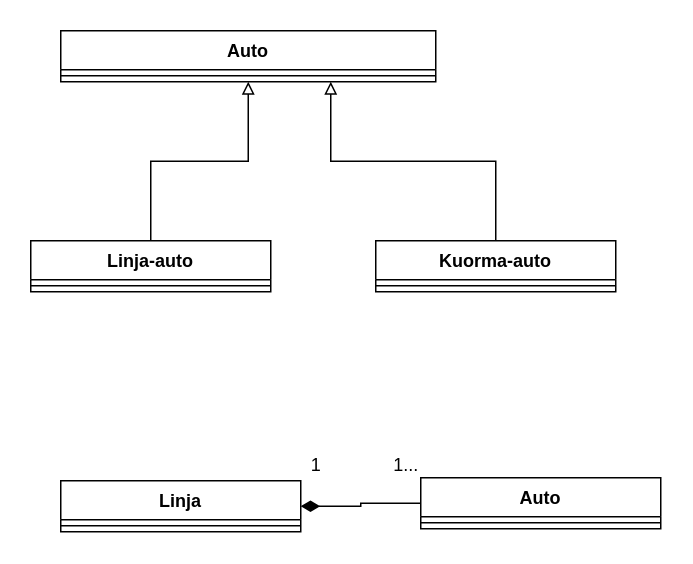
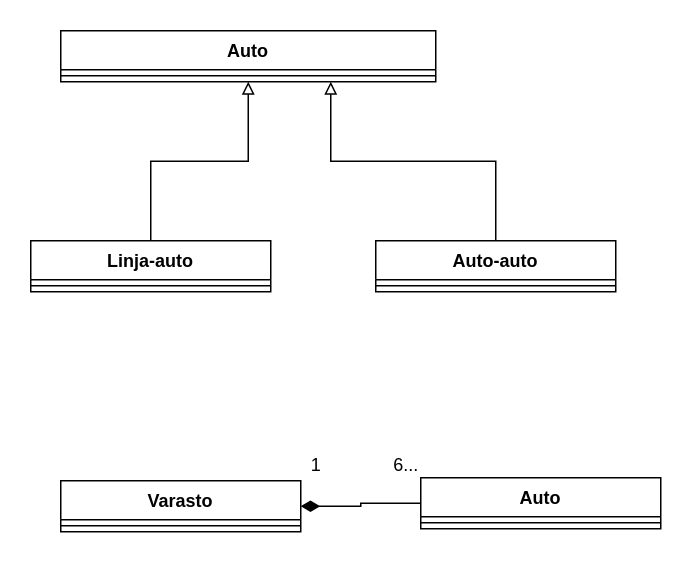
(495, 261) -> (495, 261)
(407, 466) -> (407, 466)
(180, 501) -> (180, 501)
